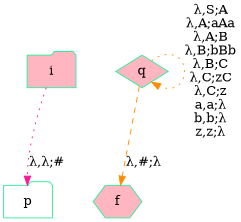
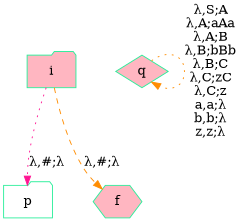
(131, 131) -> (69, 138)
(47, 162) -> (47, 162)
